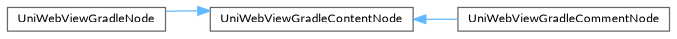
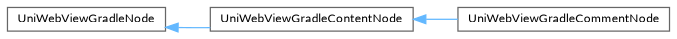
(182, 11) -> (194, 28)
